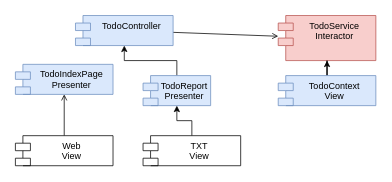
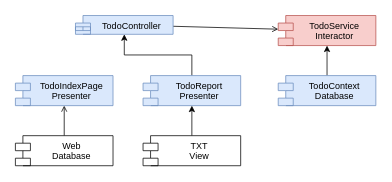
(124, 30) -> (124, 25)
(327, 38) -> (327, 30)
(64, 79) -> (64, 90)
(177, 90) -> (192, 90)
(334, 91) -> (334, 91)
(72, 151) -> (72, 151)
